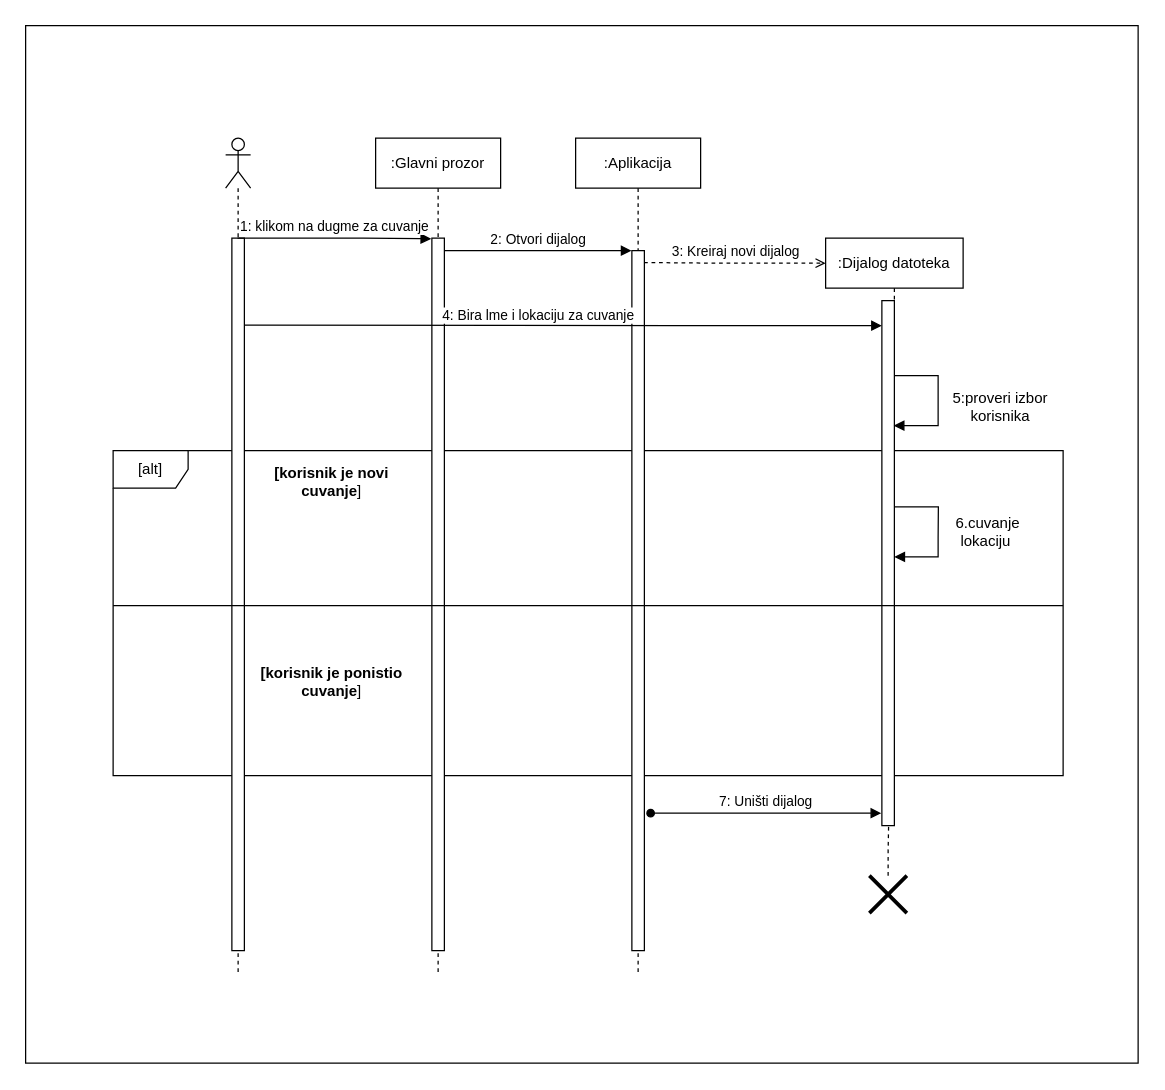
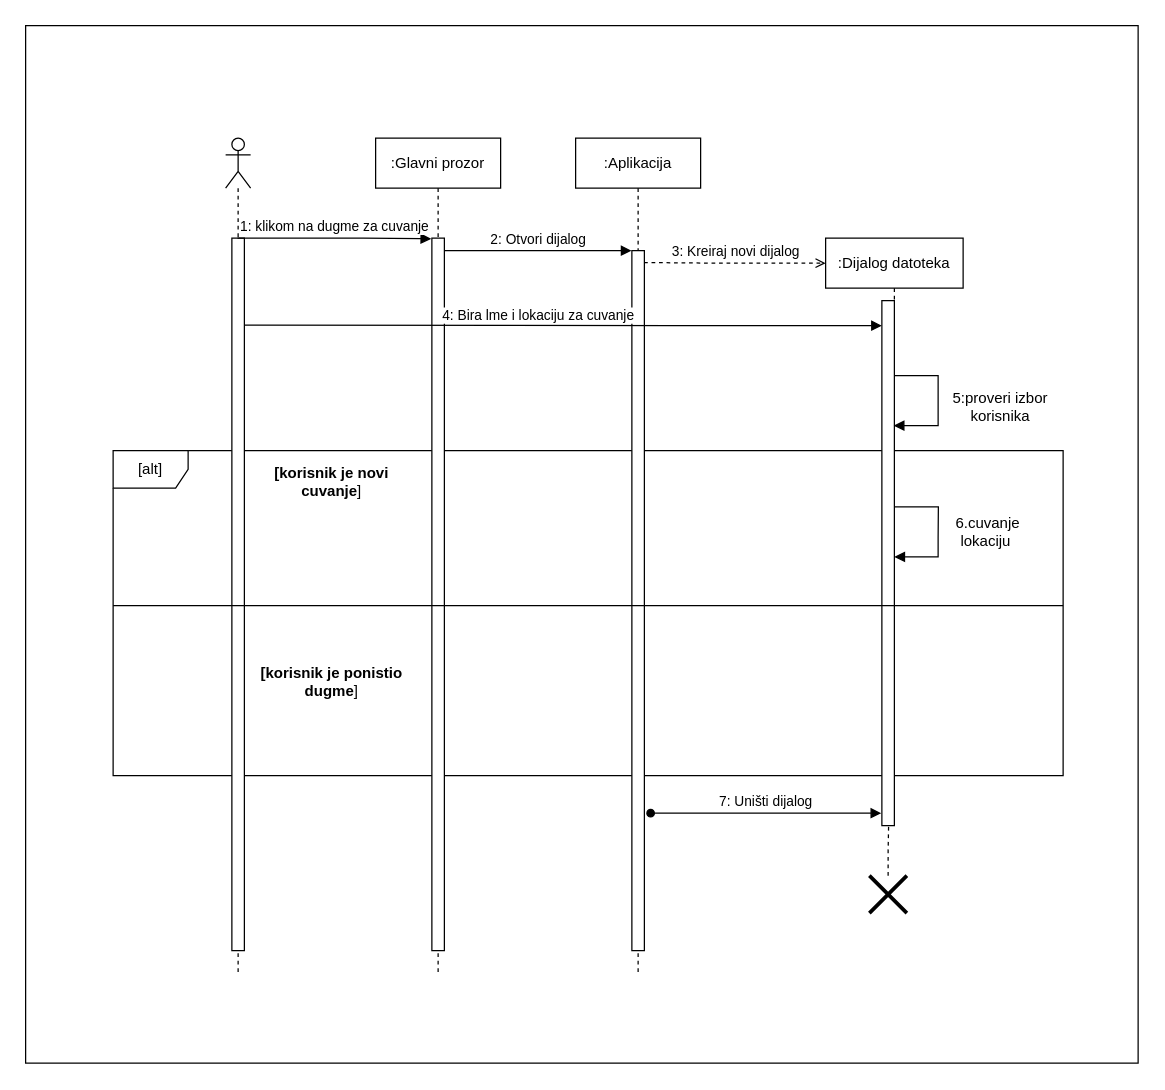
(332, 682) -> (332, 682)
